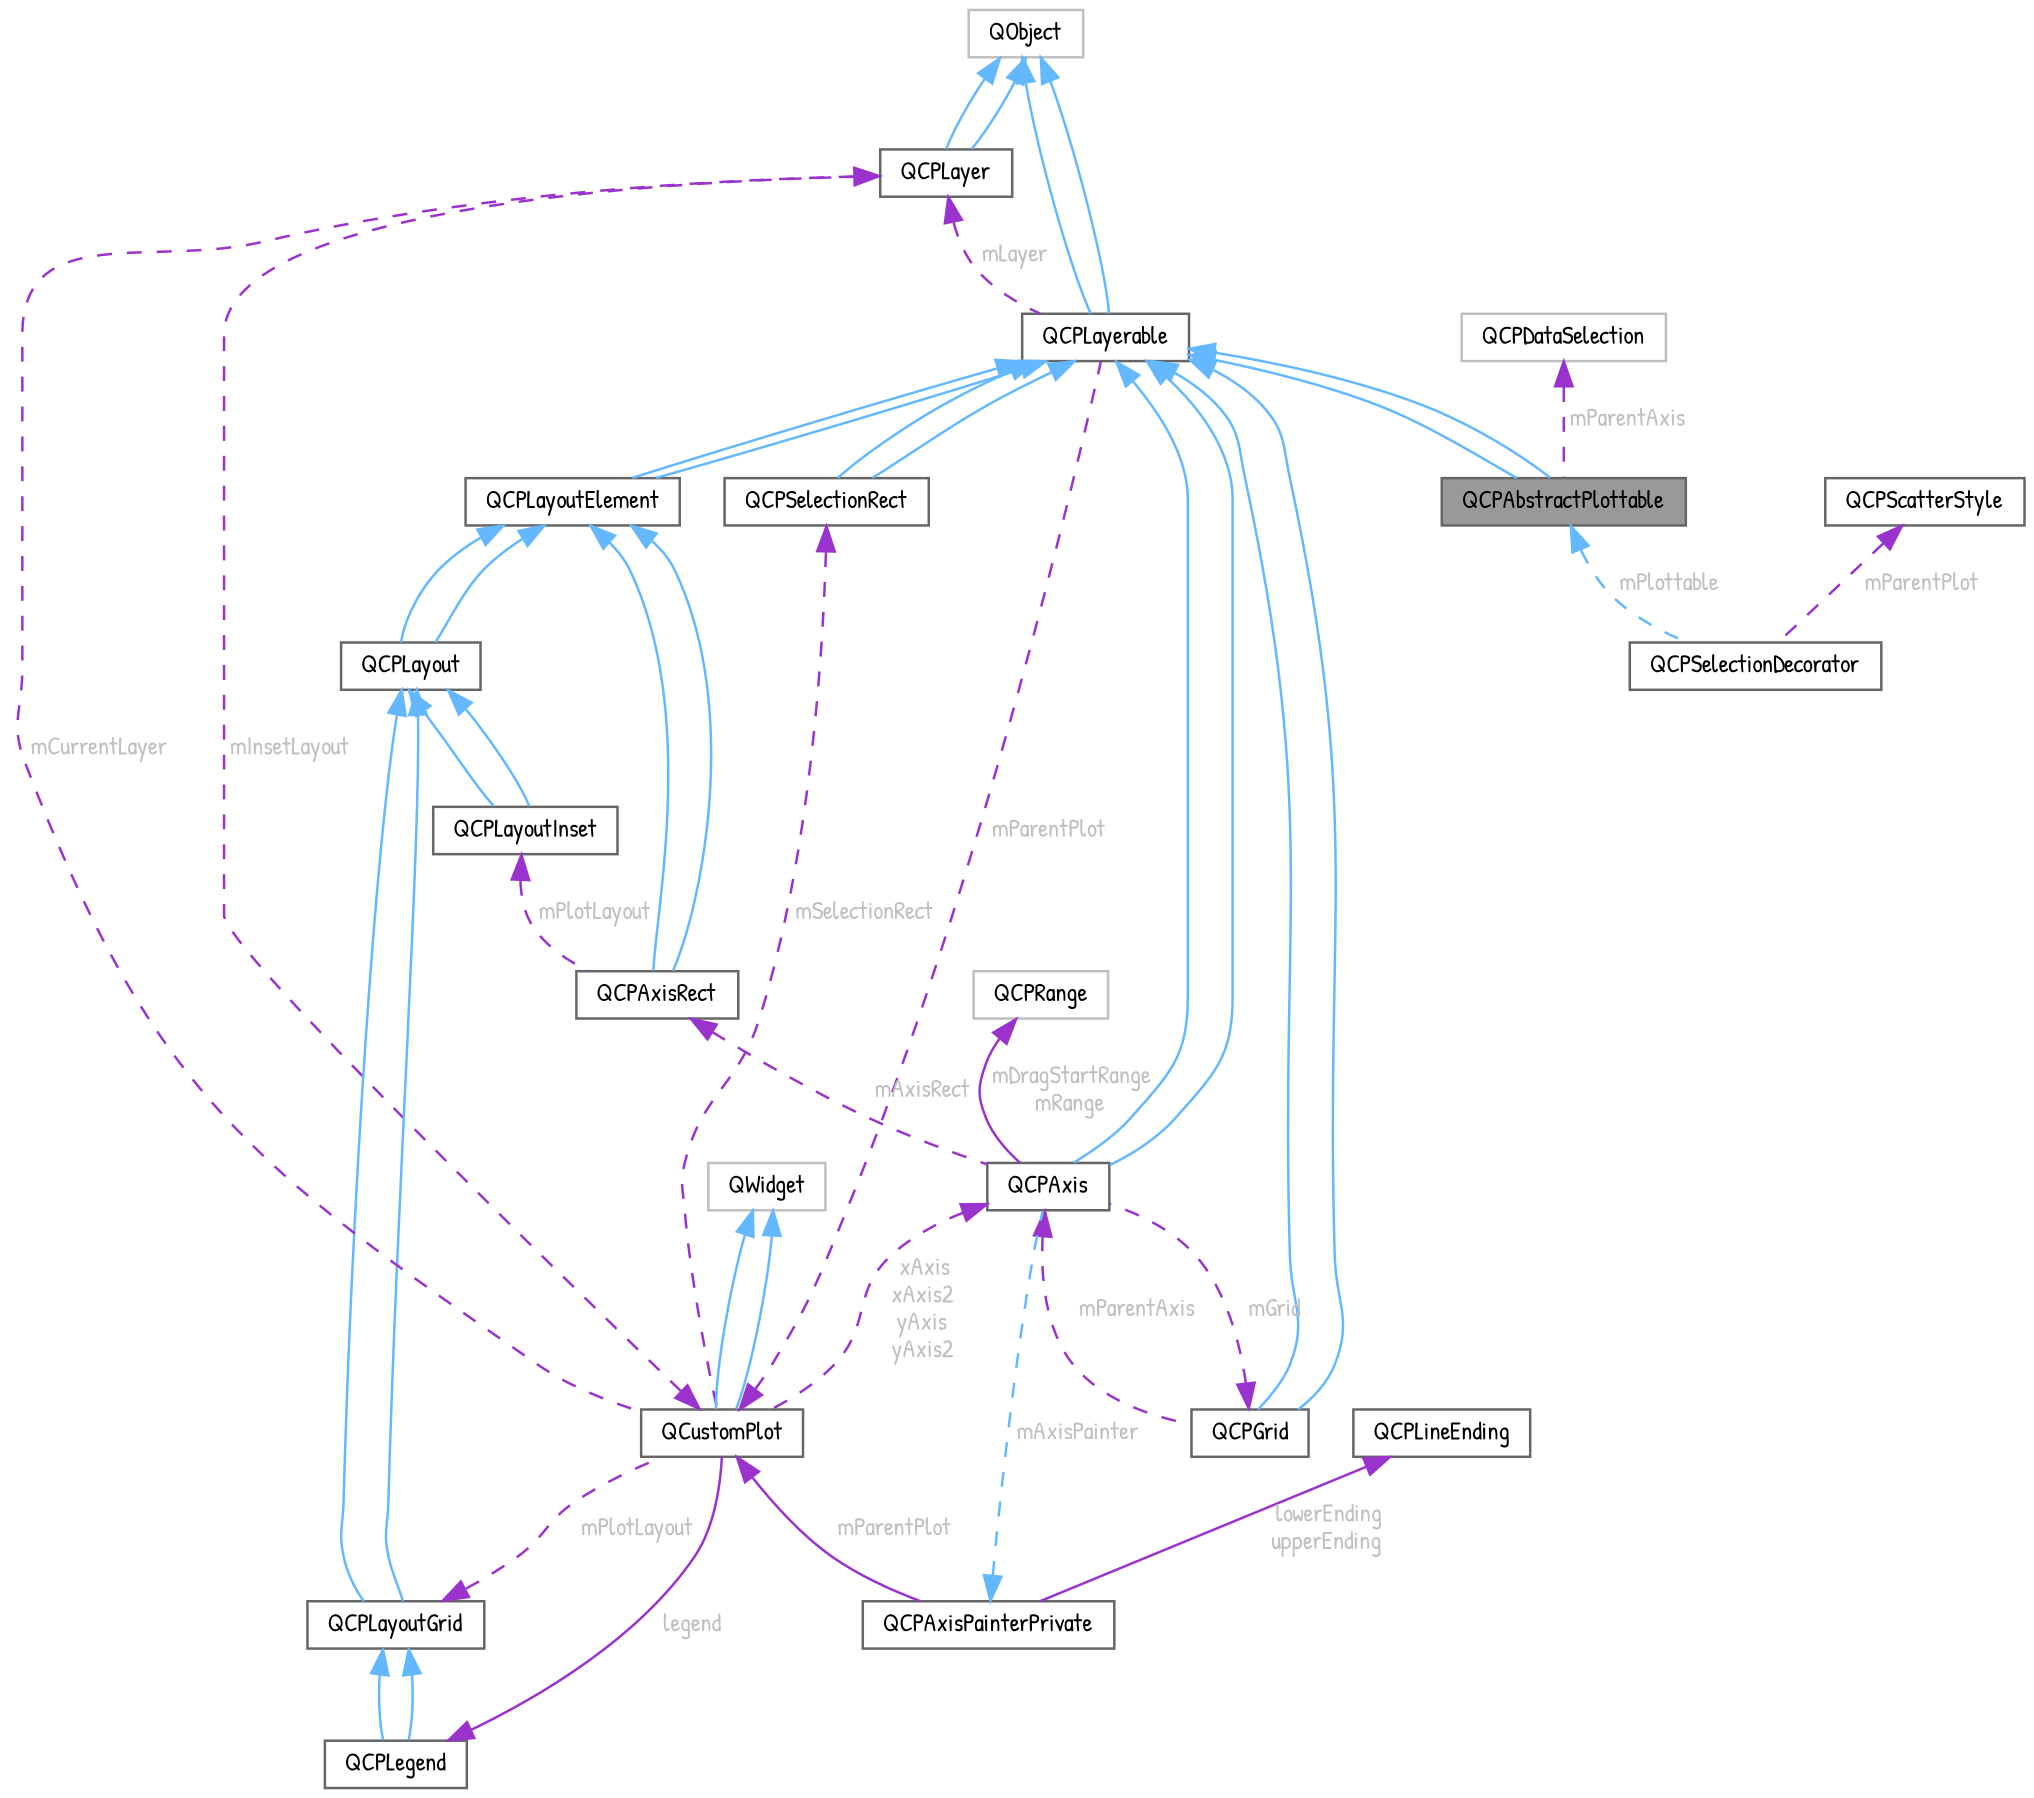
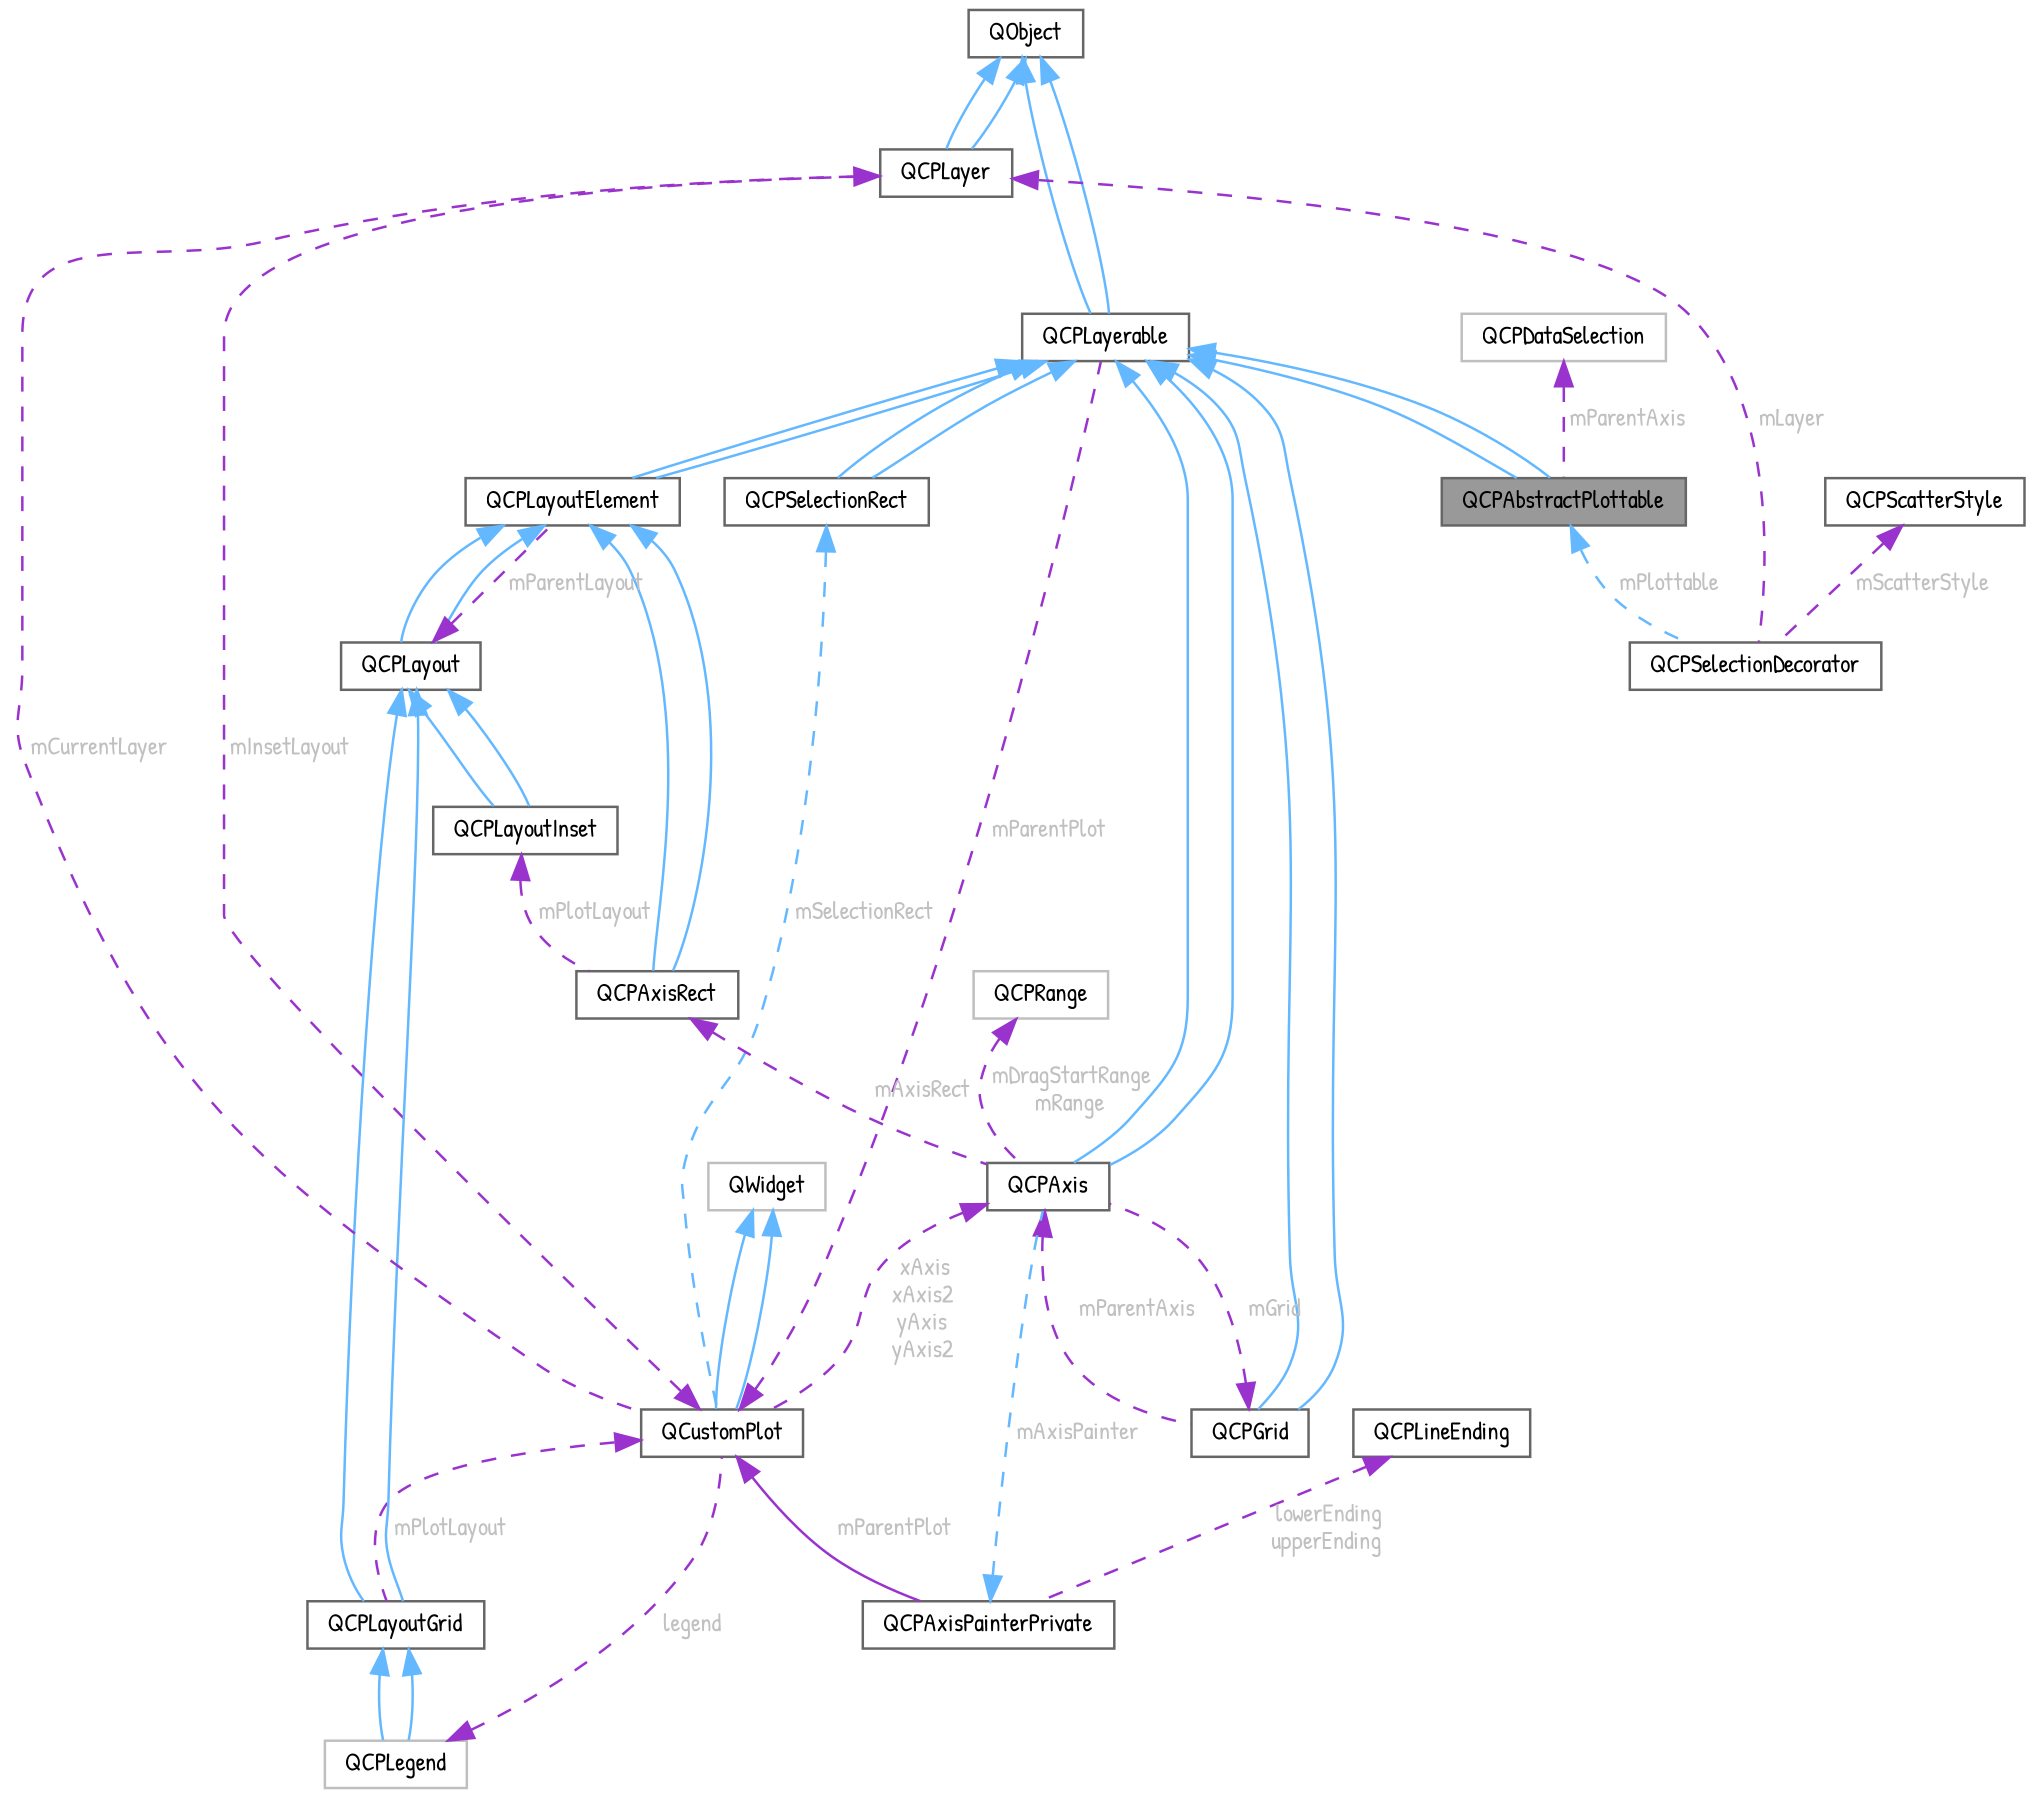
(1026, 34) -> (1026, 34)
(985, 278) -> (1541, 248)
none -> (501, 575)
(1920, 584) -> (1920, 584)
(767, 990) -> (767, 990)
(982, 1105) -> (982, 1105)
(559, 1515) -> (447, 1471)
(1203, 1534) -> (1203, 1534)
(634, 1624) -> (634, 1624)
(396, 1764) -> (396, 1764)
